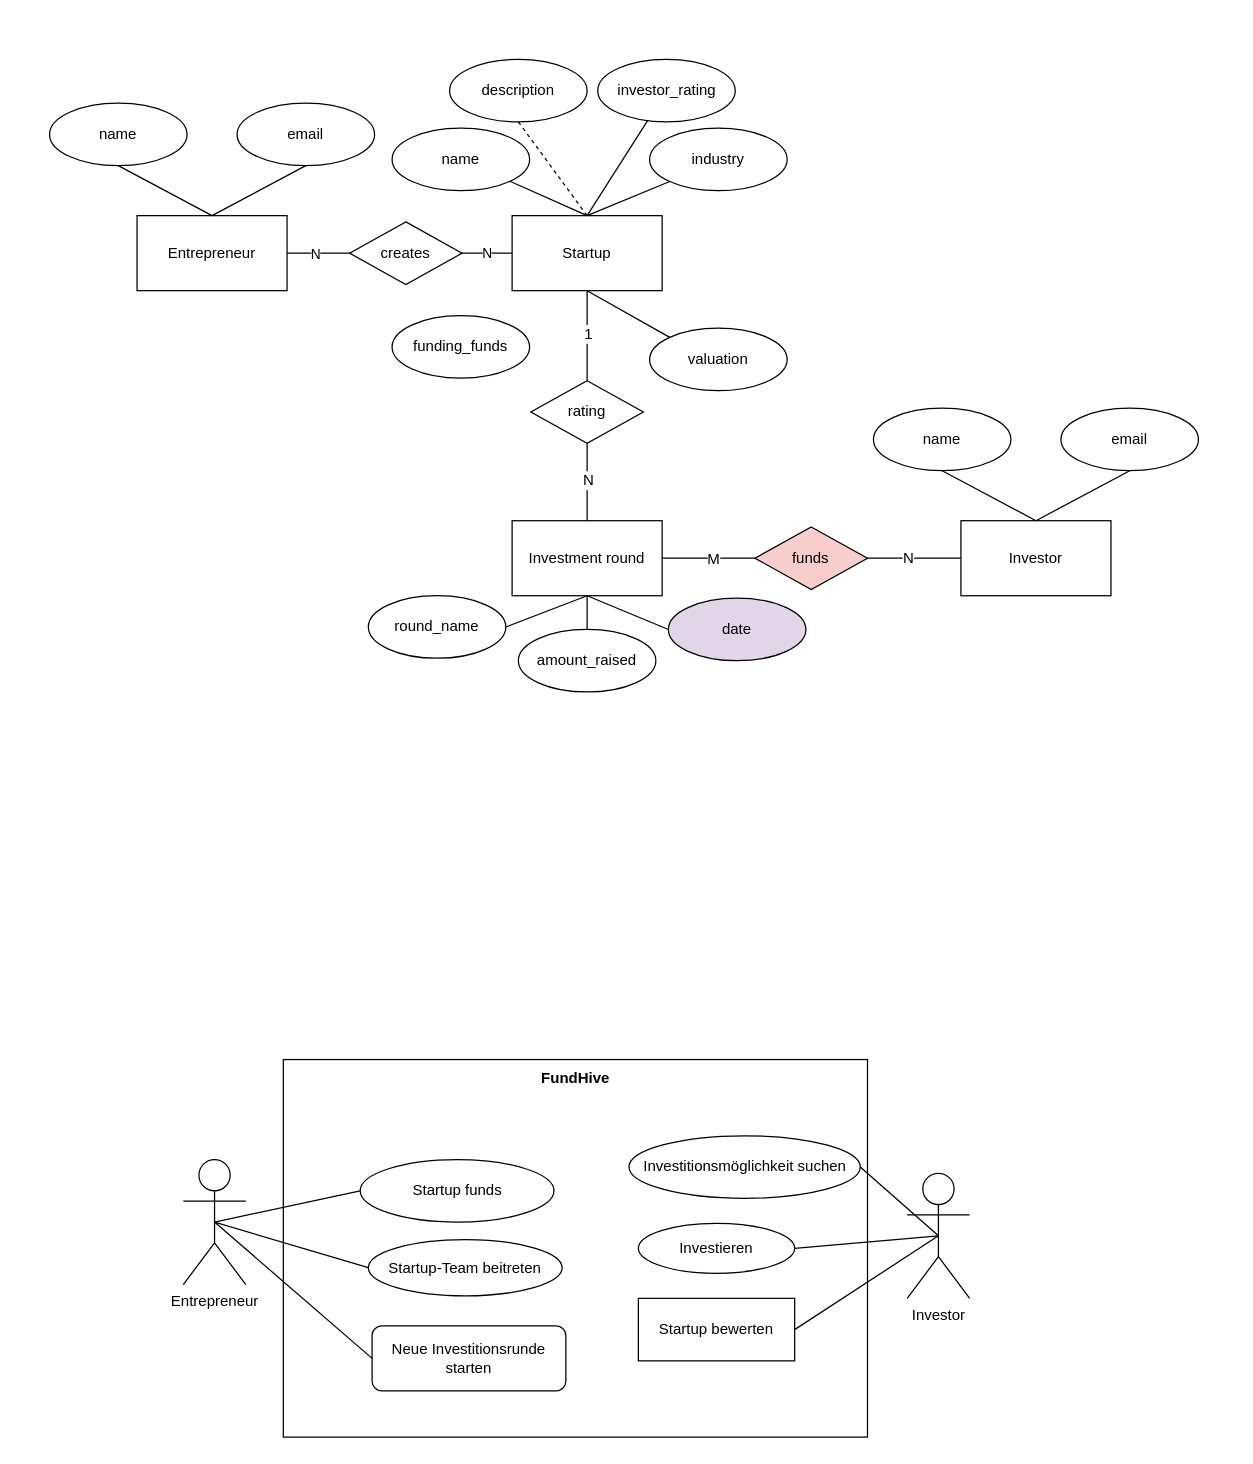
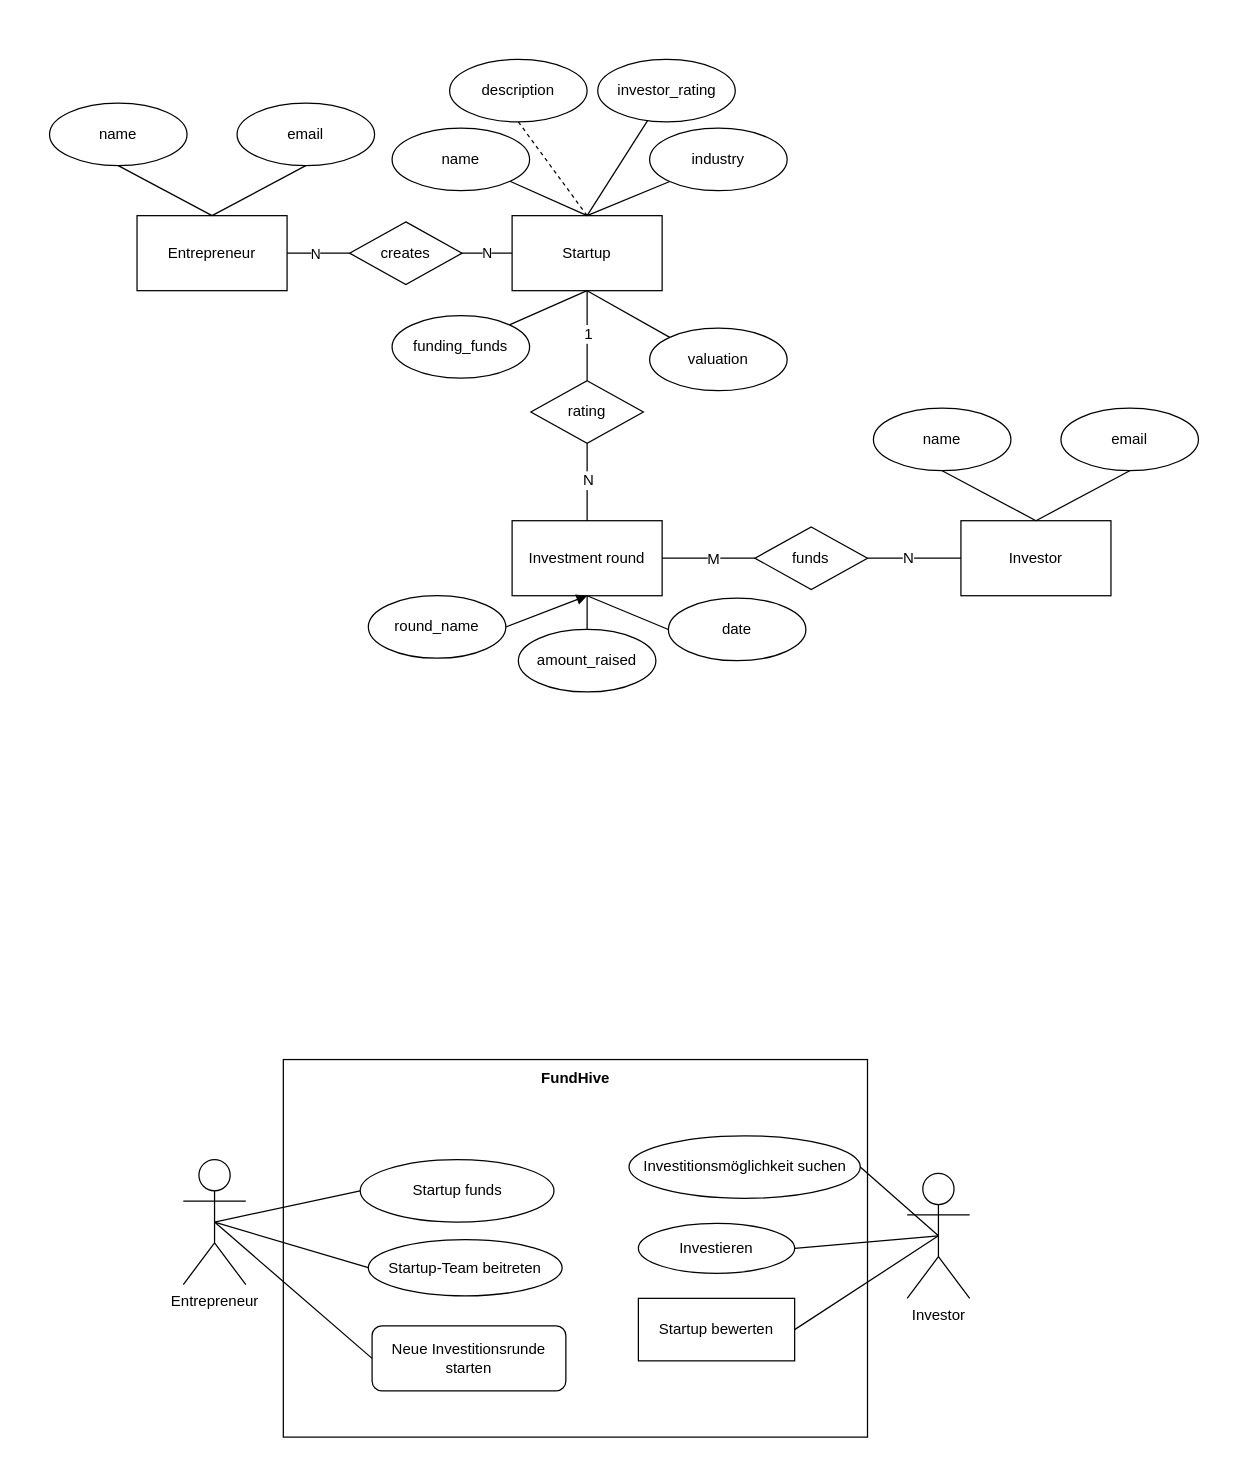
none -> (546, 309)
(811, 558) -> (811, 558)
(578, 599) -> (576, 600)
(737, 629) -> (737, 629)
